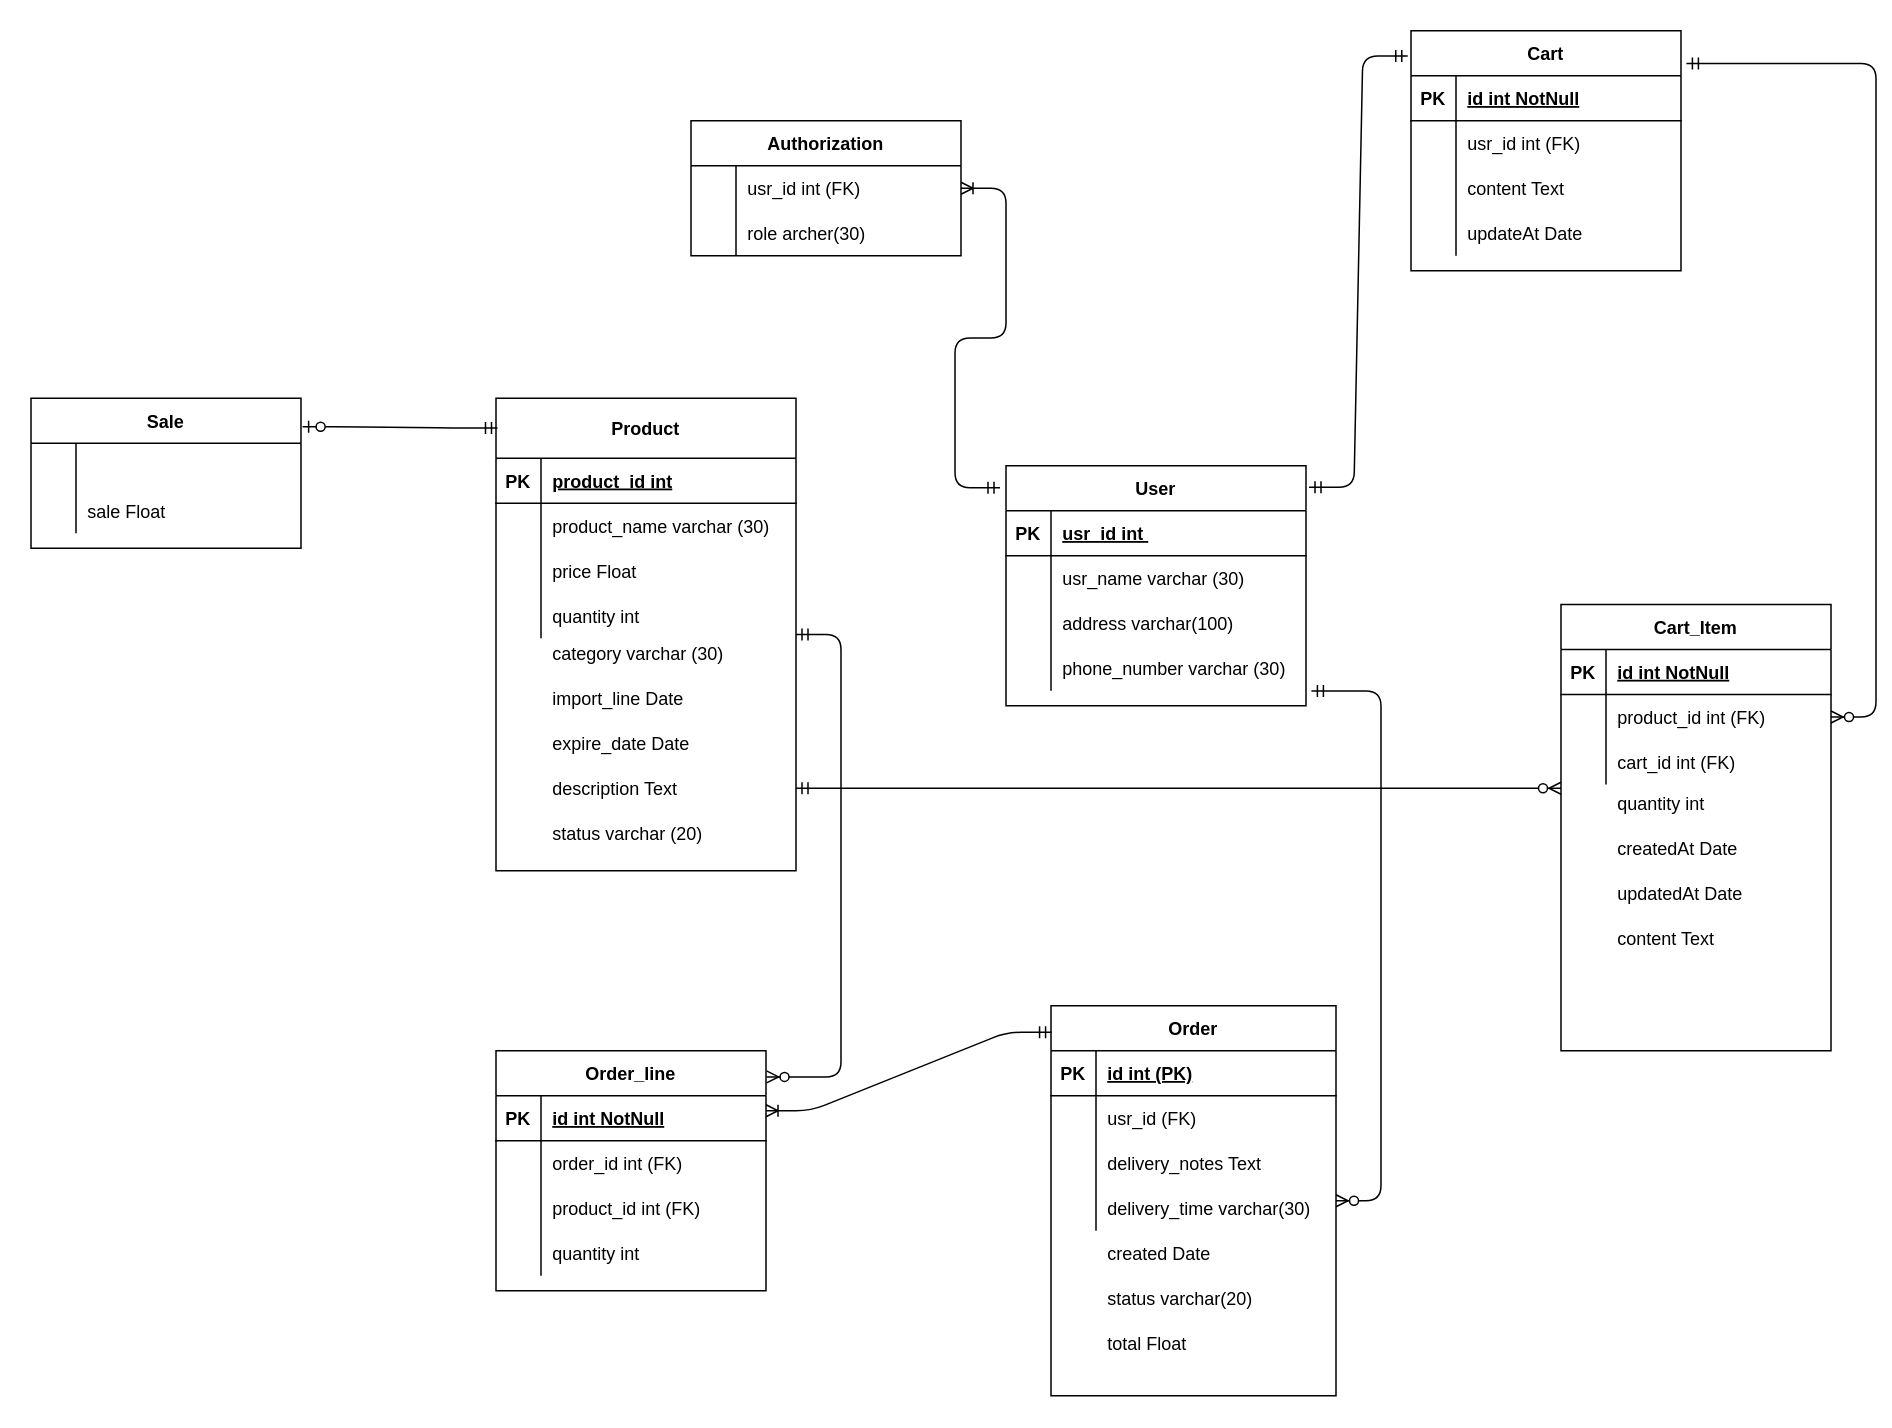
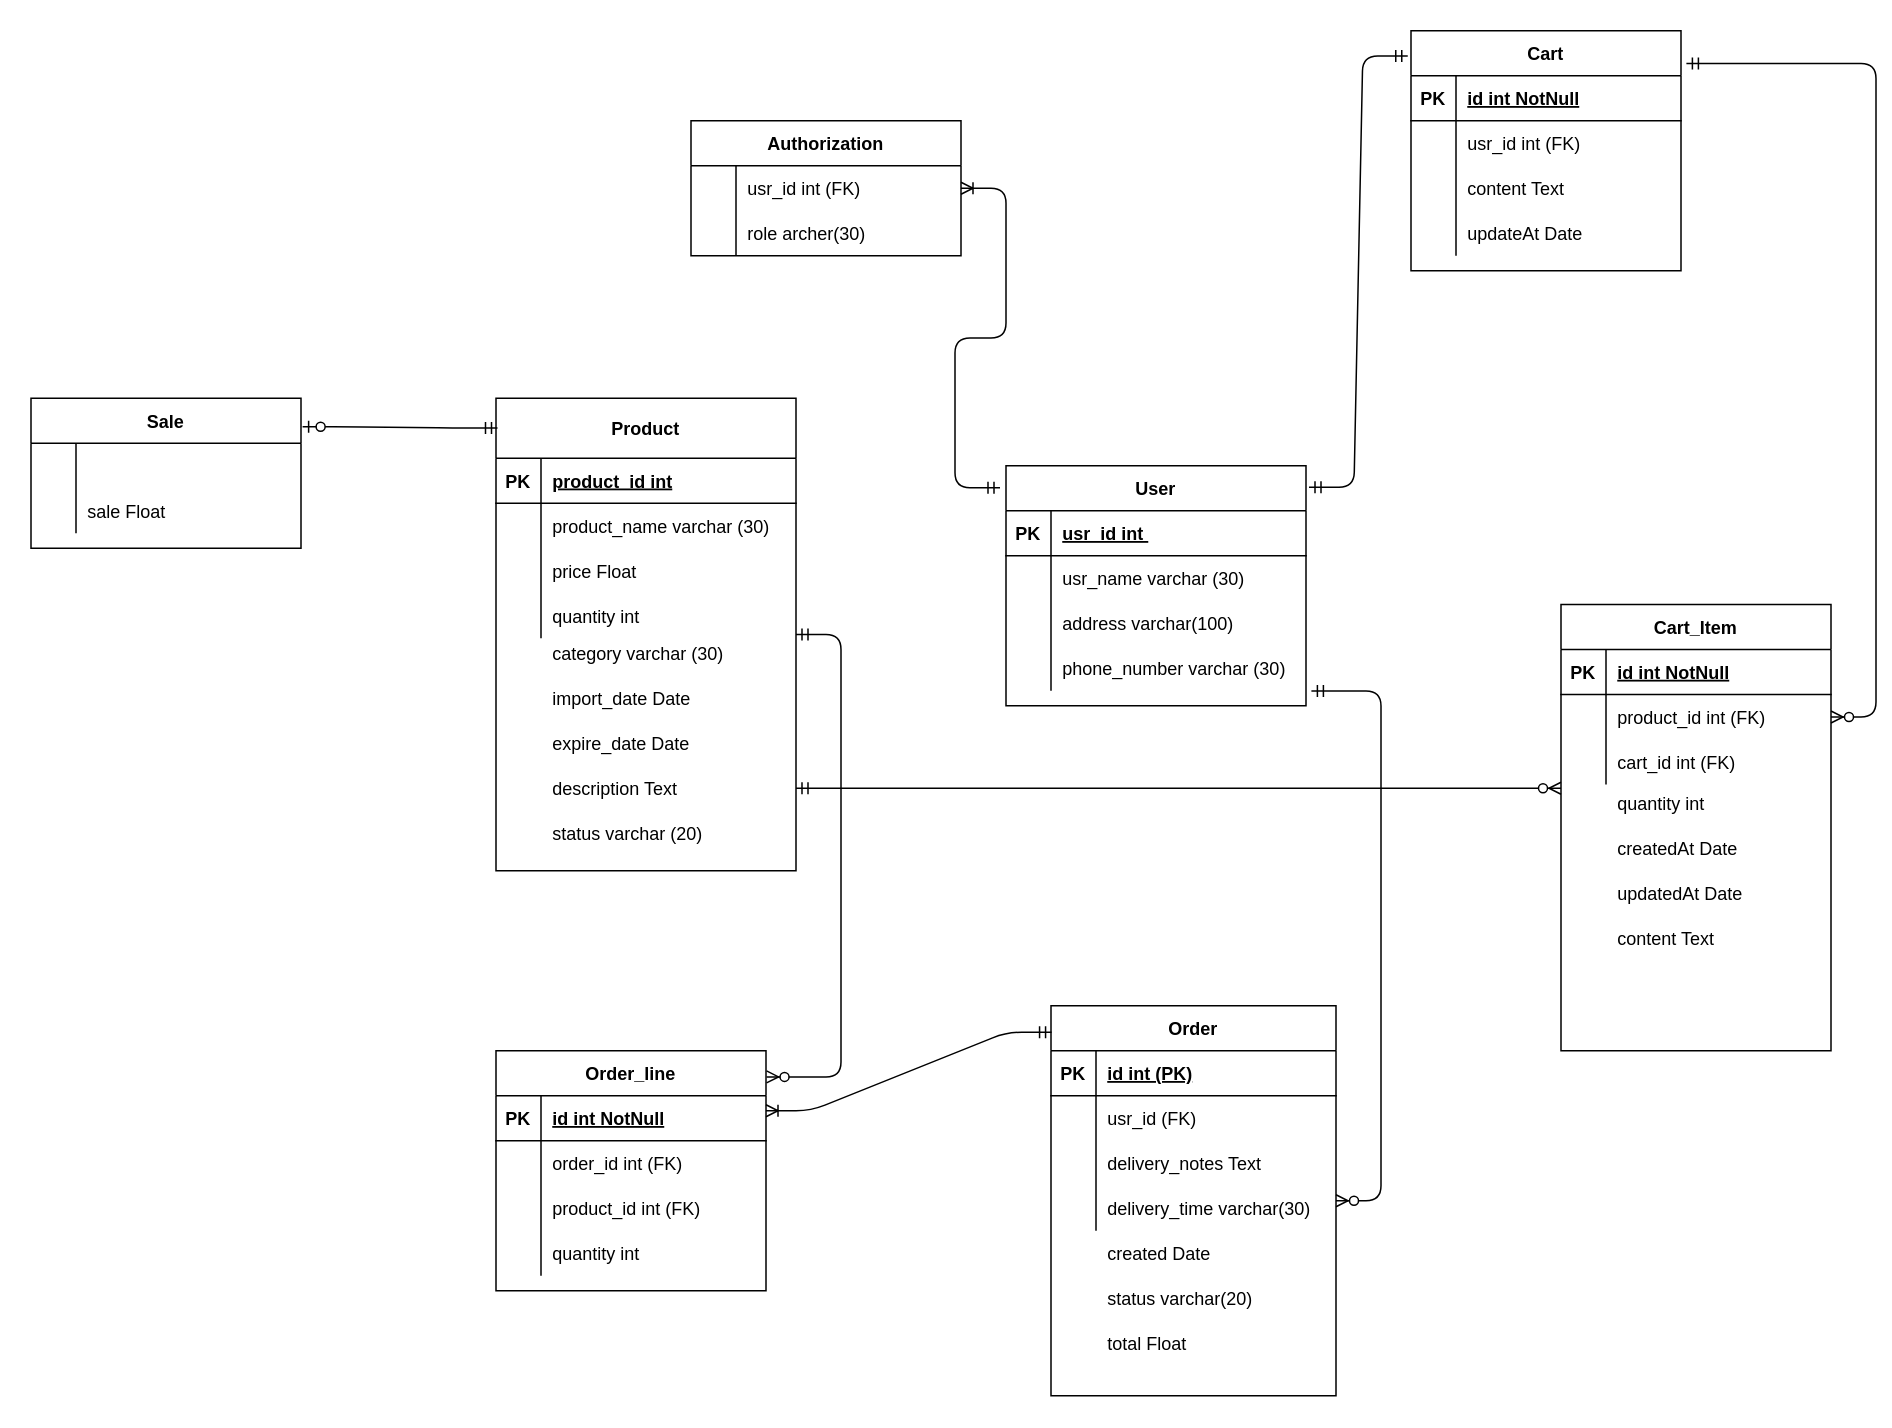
(623, 699) -> (628, 699)
